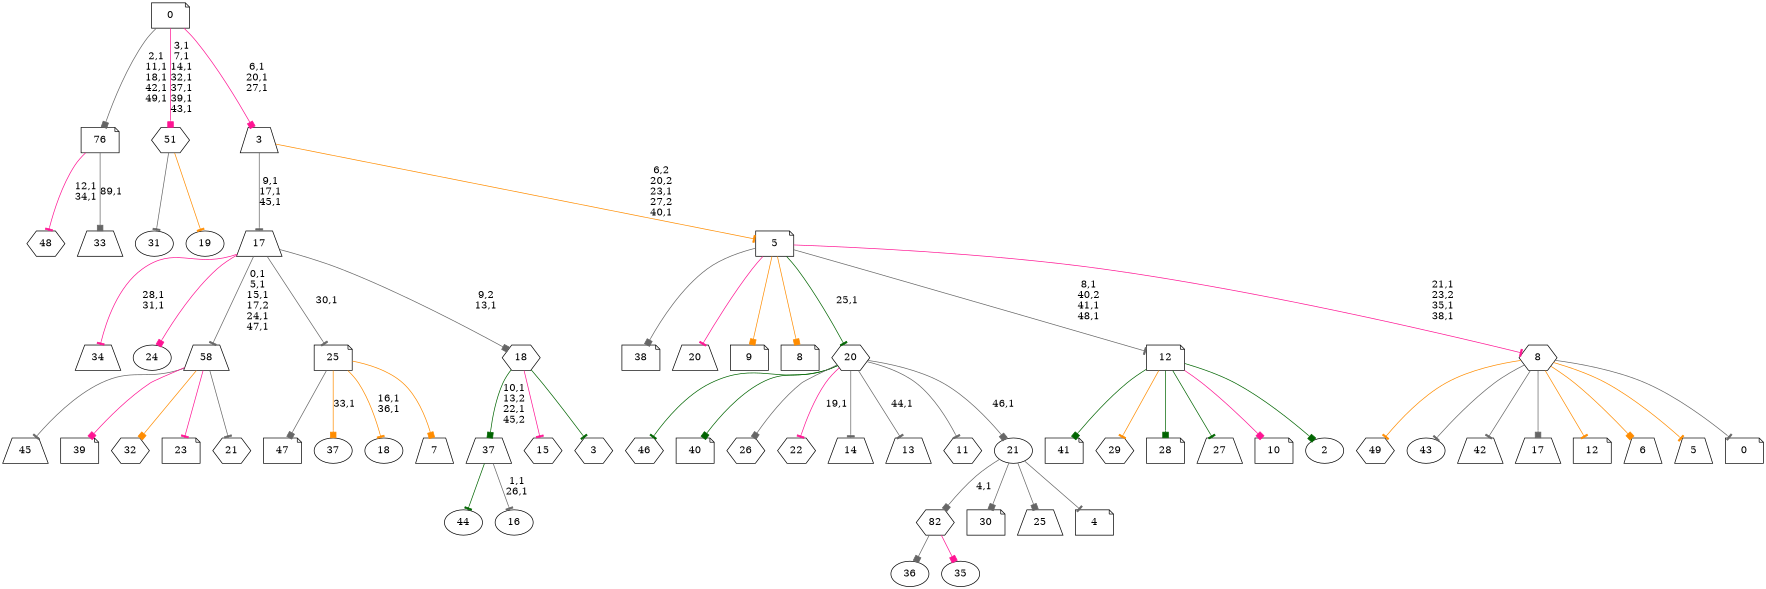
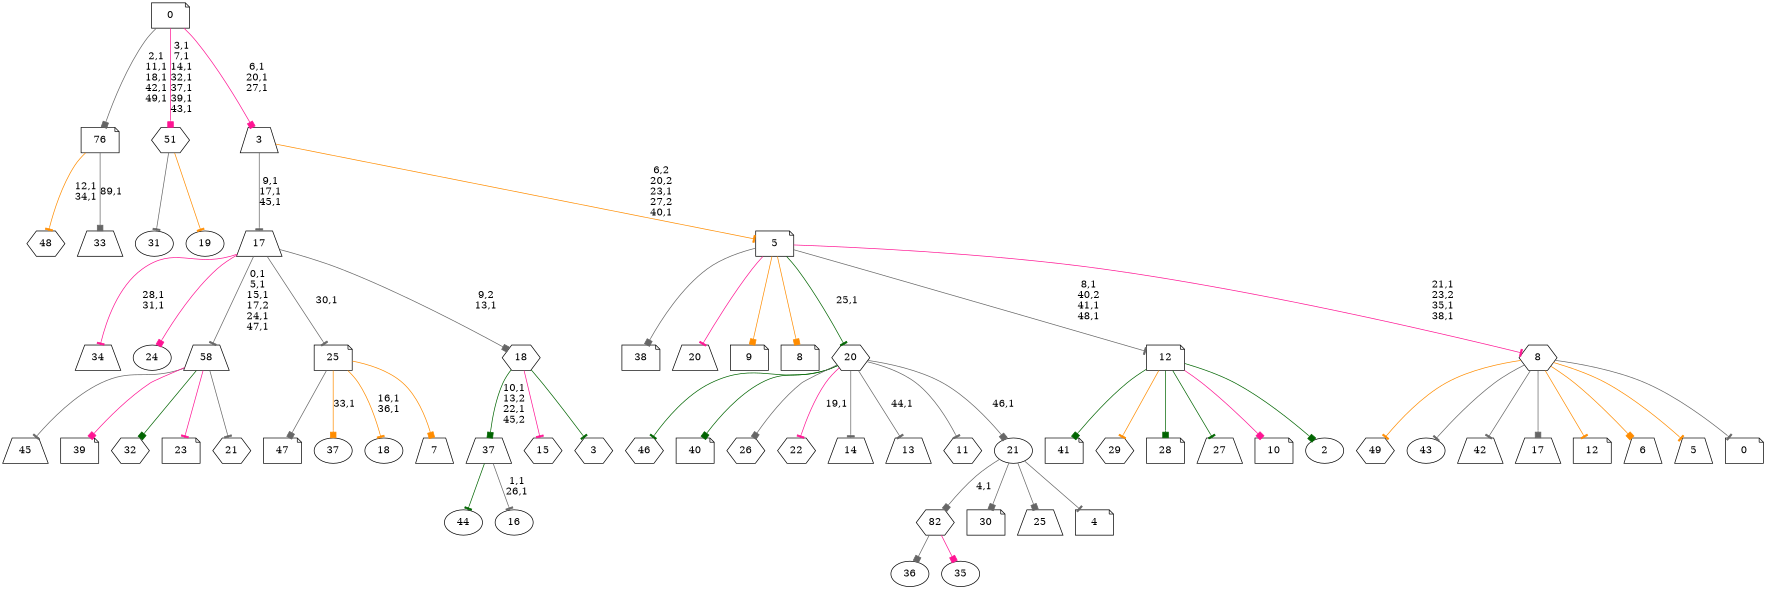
(63, 188) -> (63, 188)
(171, 402) -> (171, 402)
